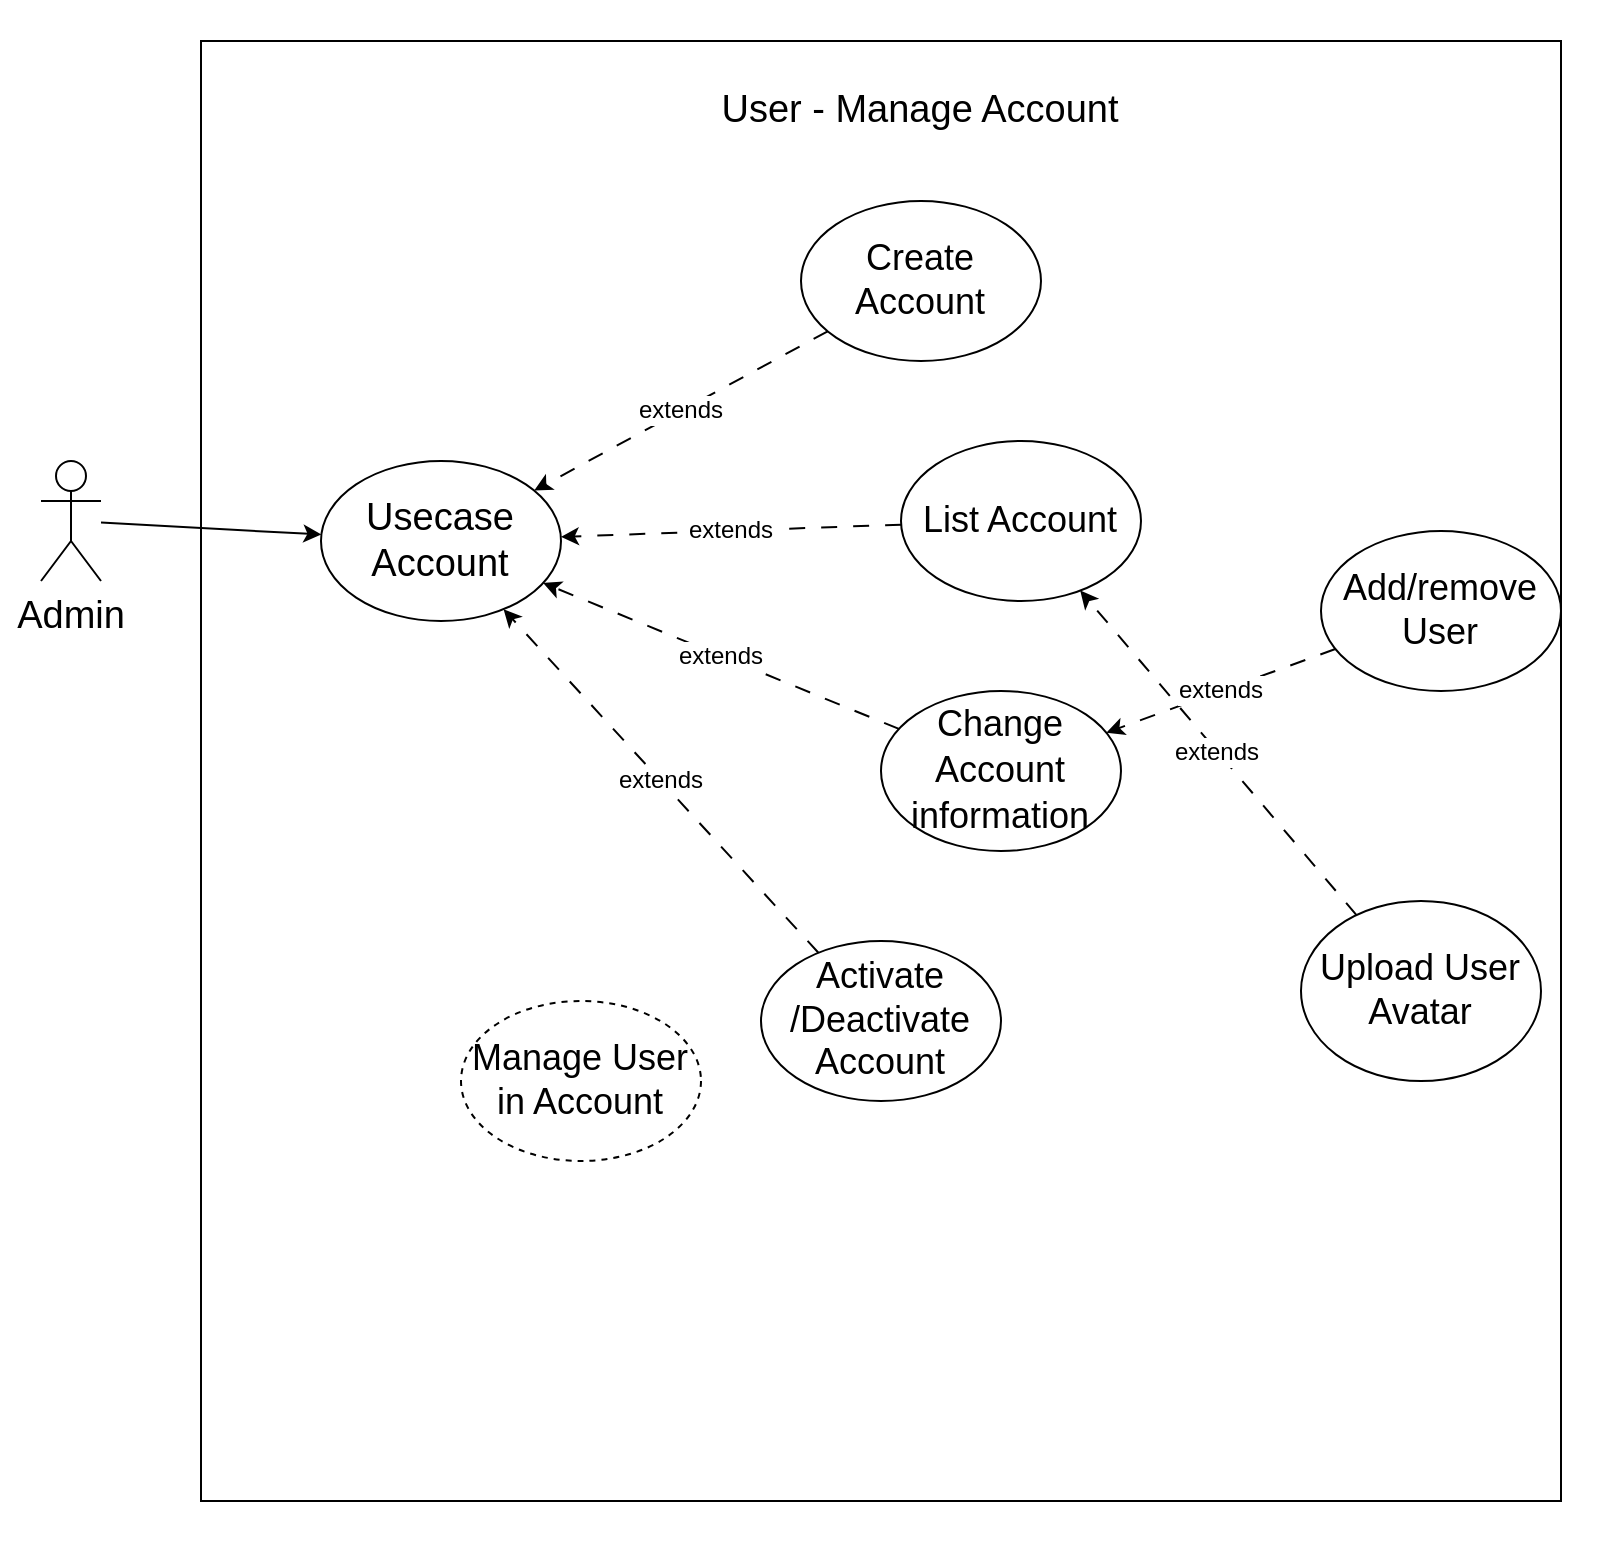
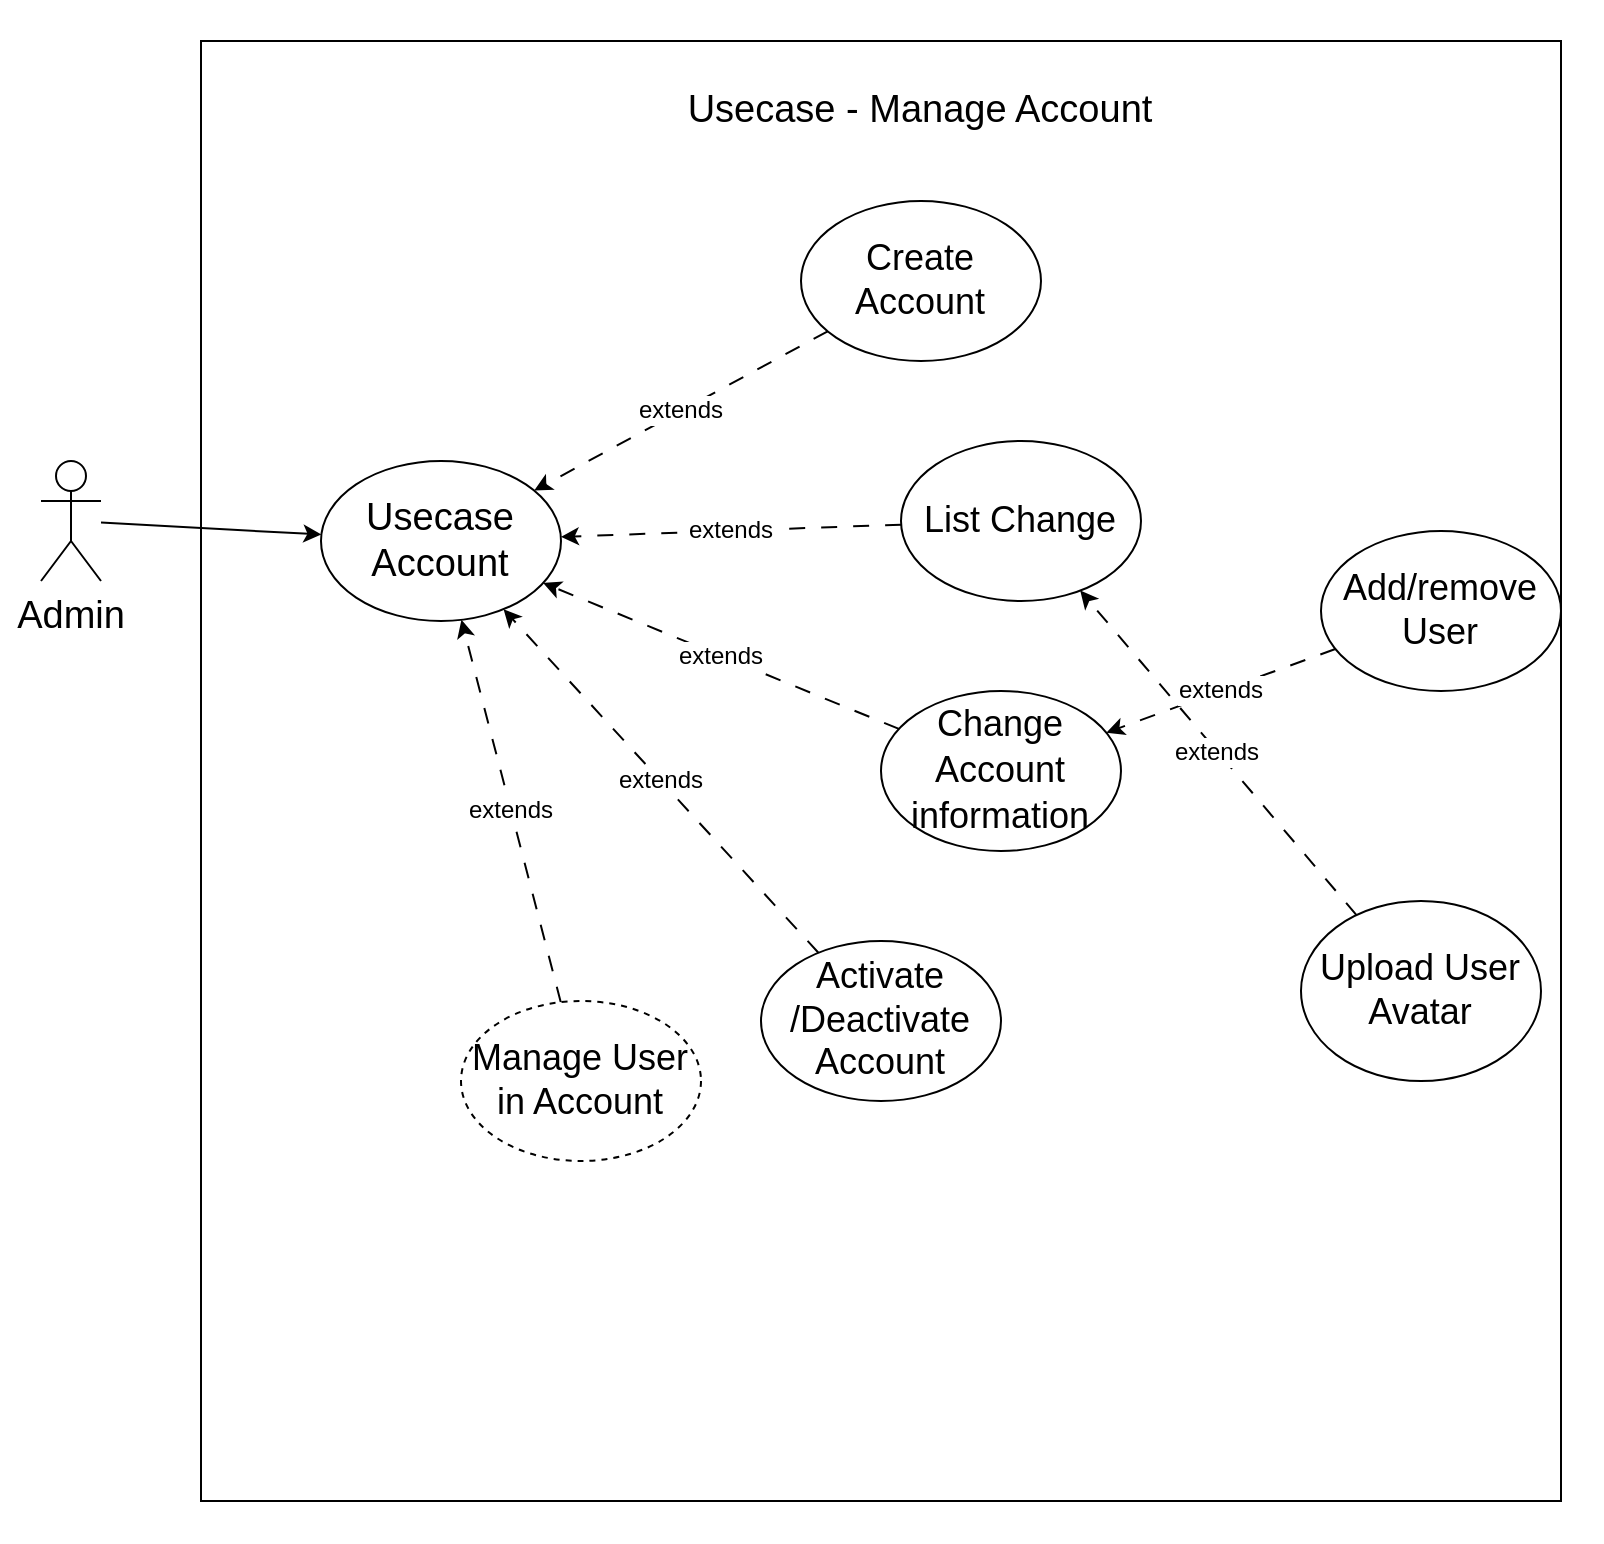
(921, 111) -> (921, 111)
(1021, 521) -> (1021, 521)
none -> (478, 684)
